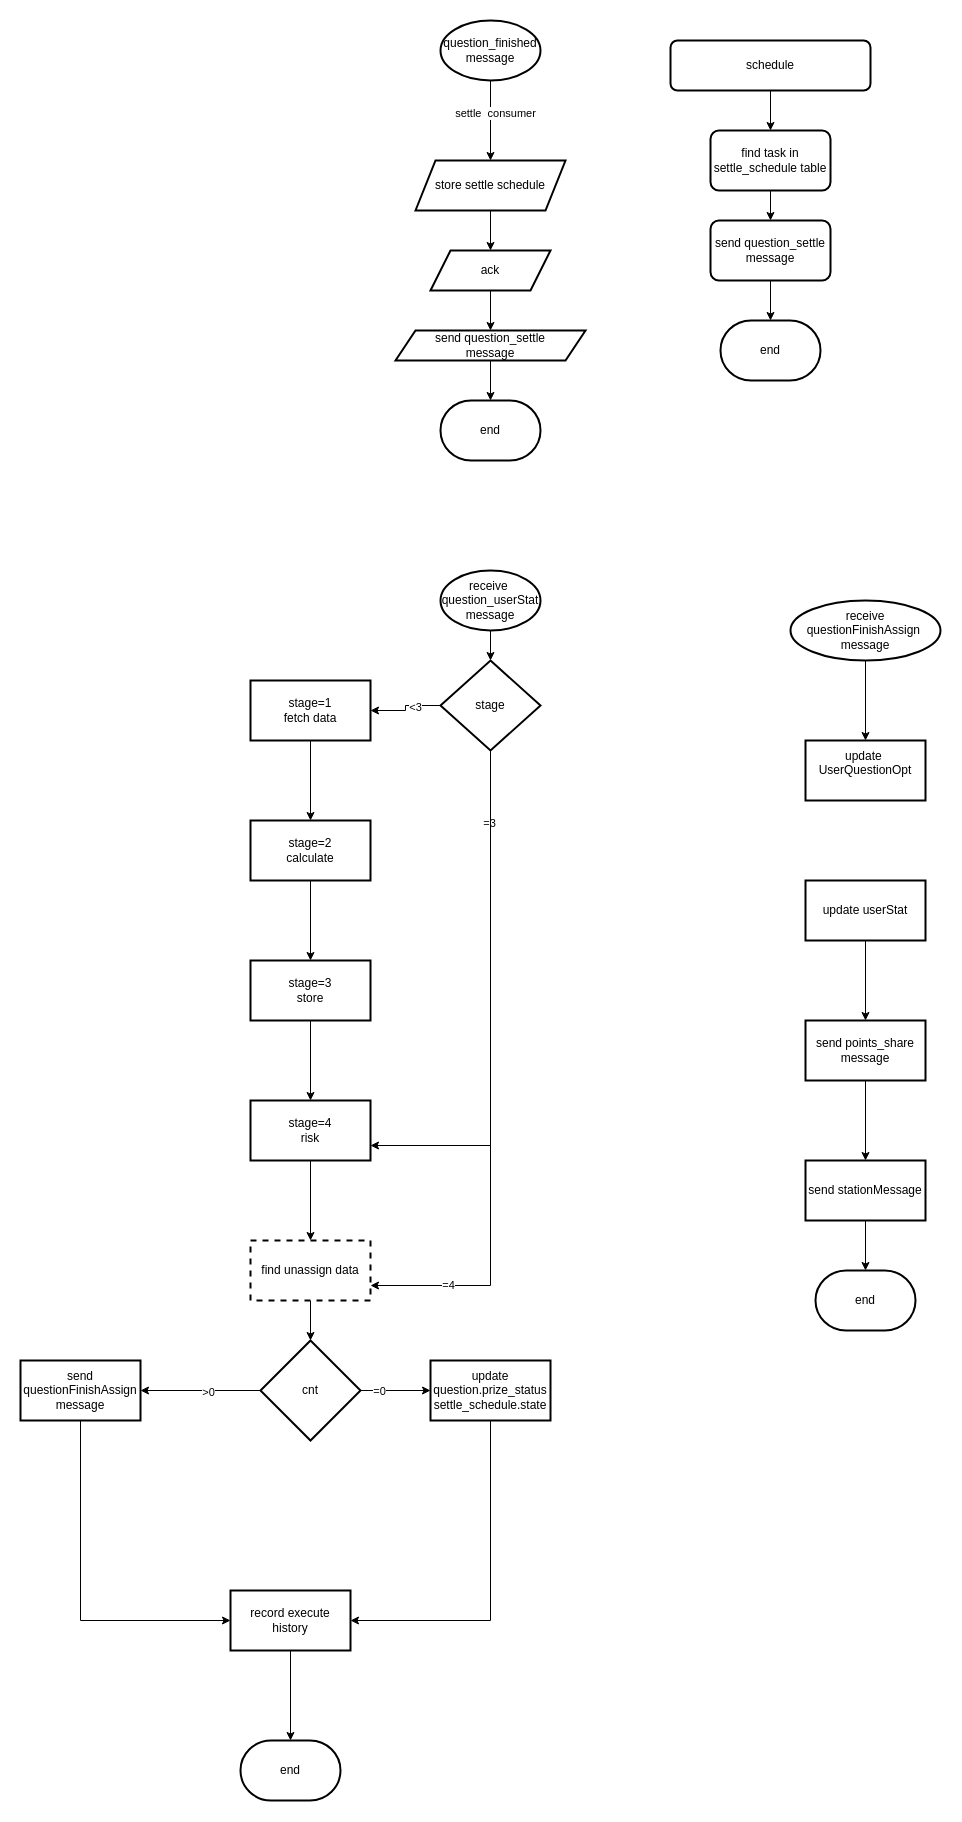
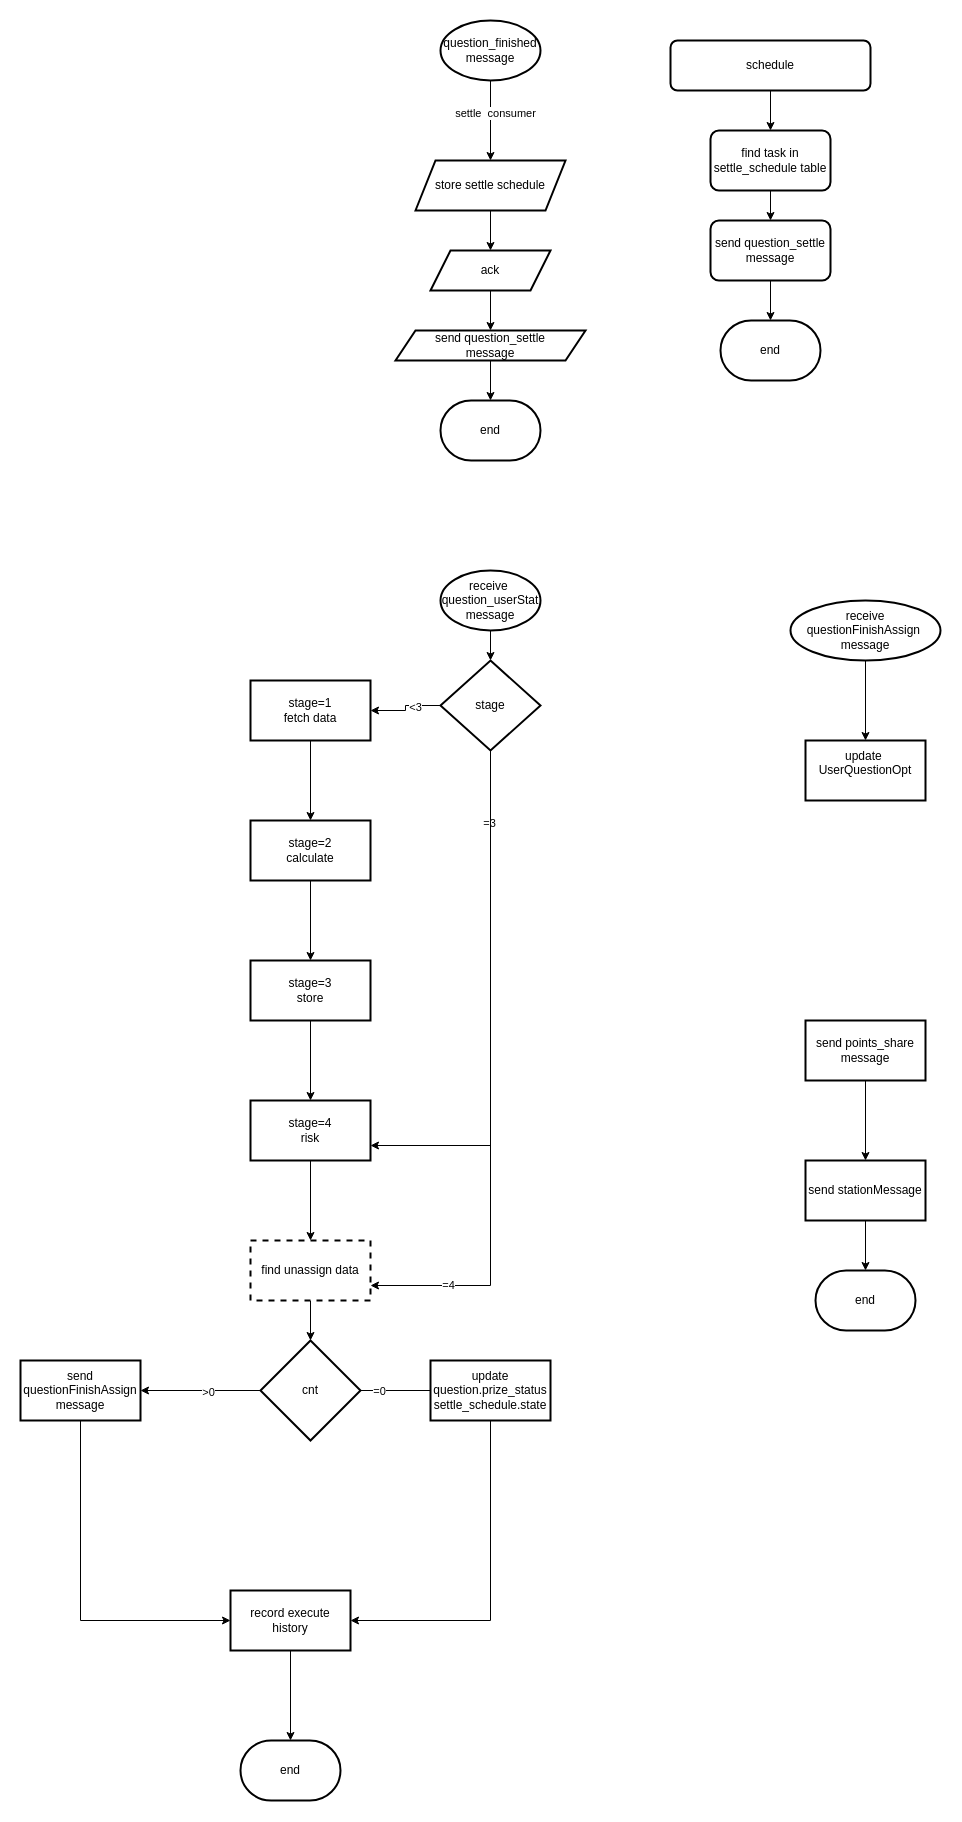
(866, 911) -> none
(866, 977) -> none
(422, 1391) -> (425, 1391)
